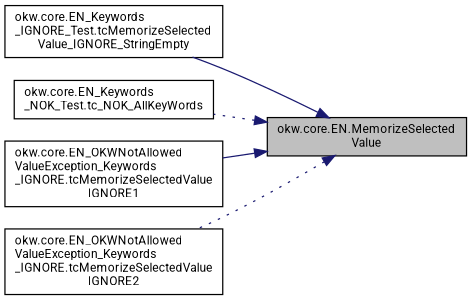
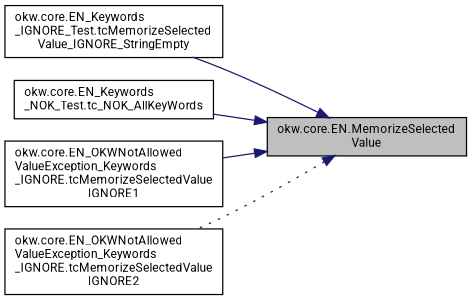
(234, 117) -> (234, 117)
